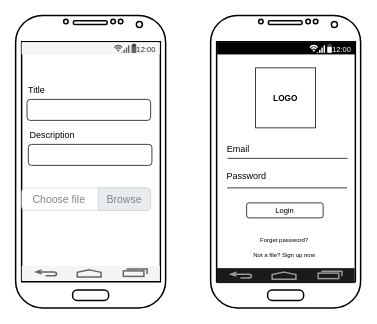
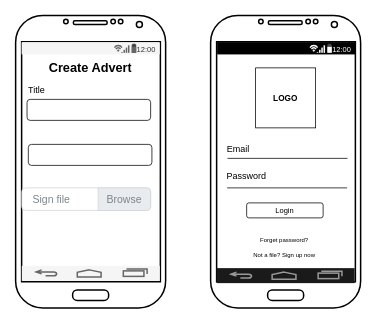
none -> (90, 72)
(81, 135) -> none
(61, 199) -> (54, 199)
